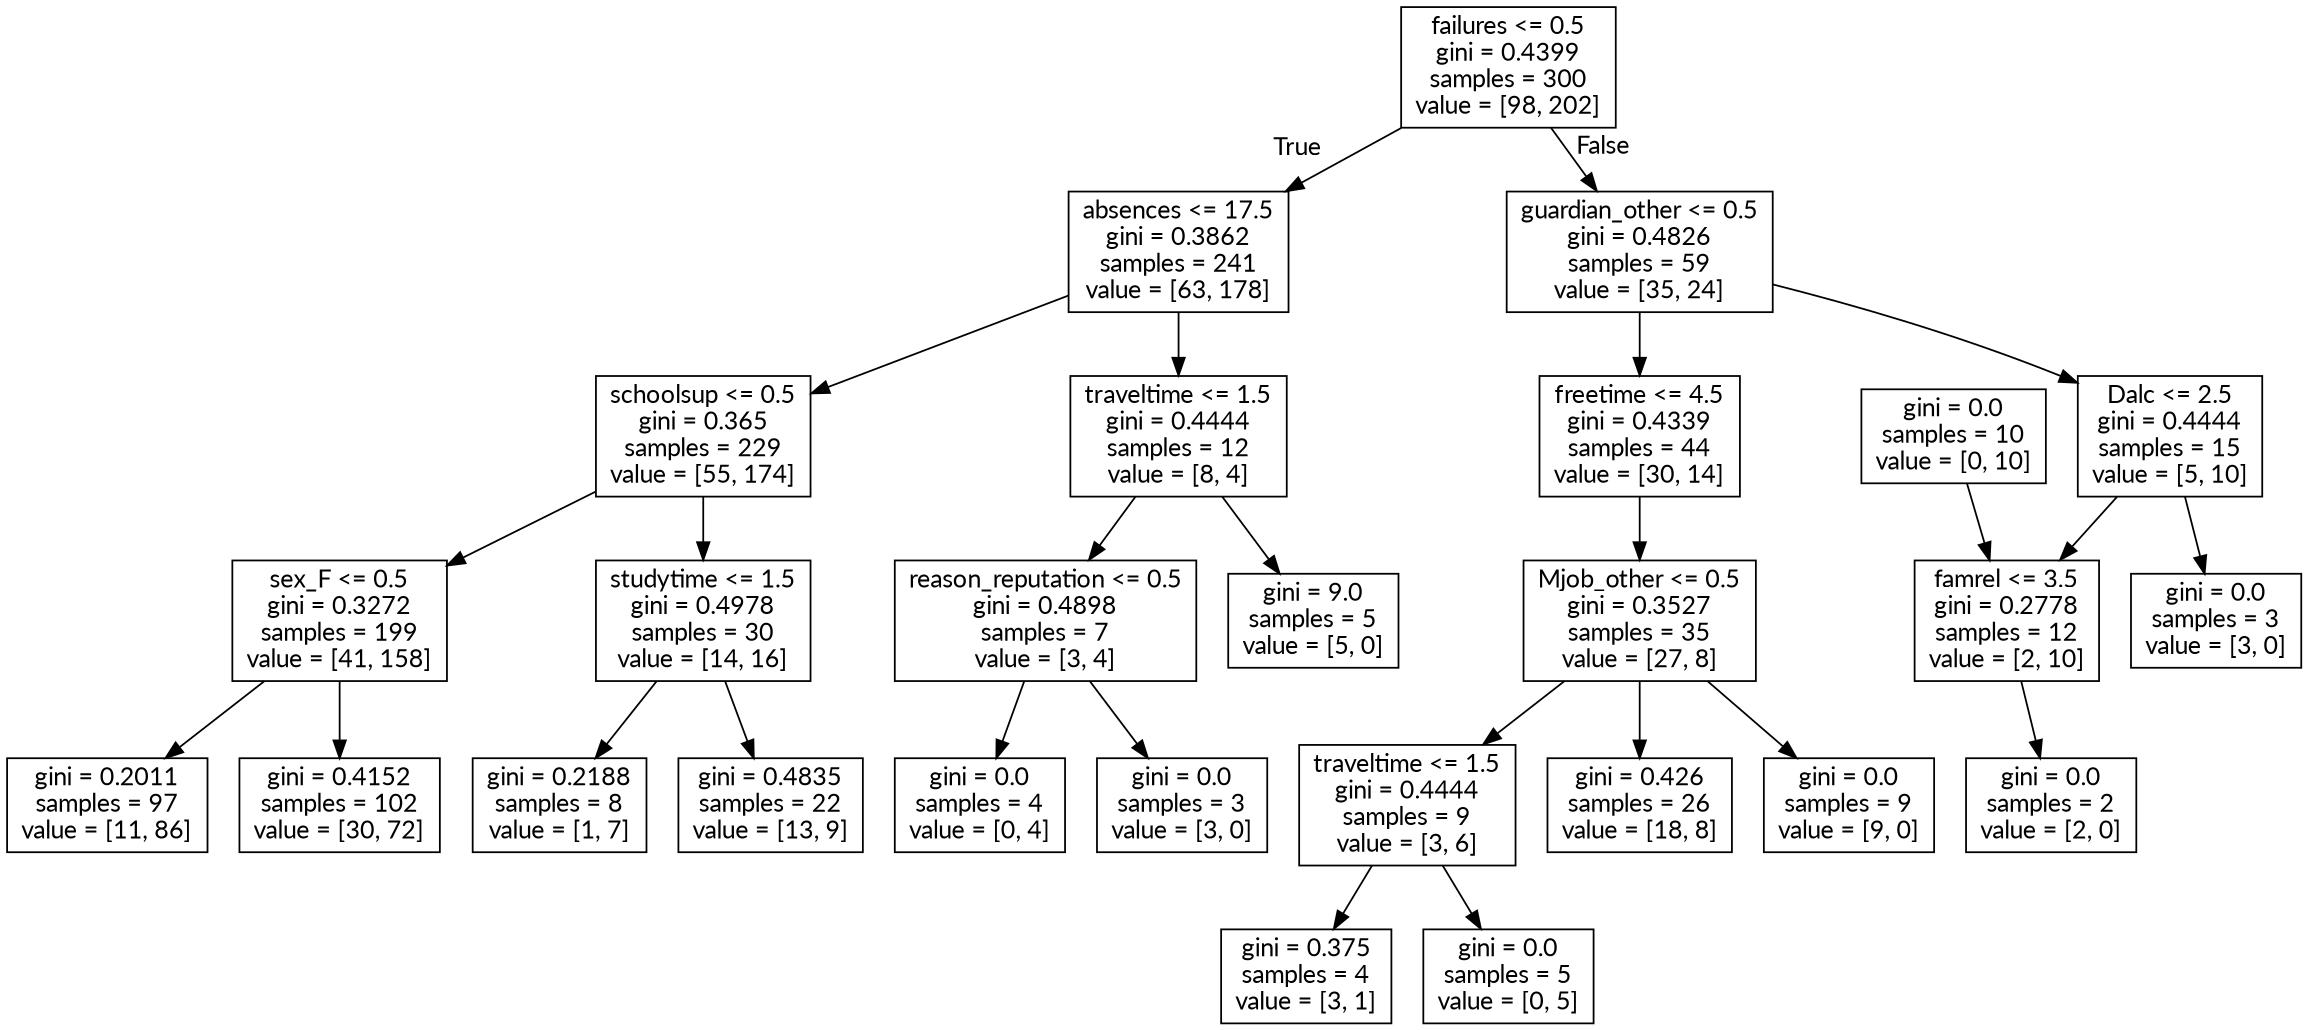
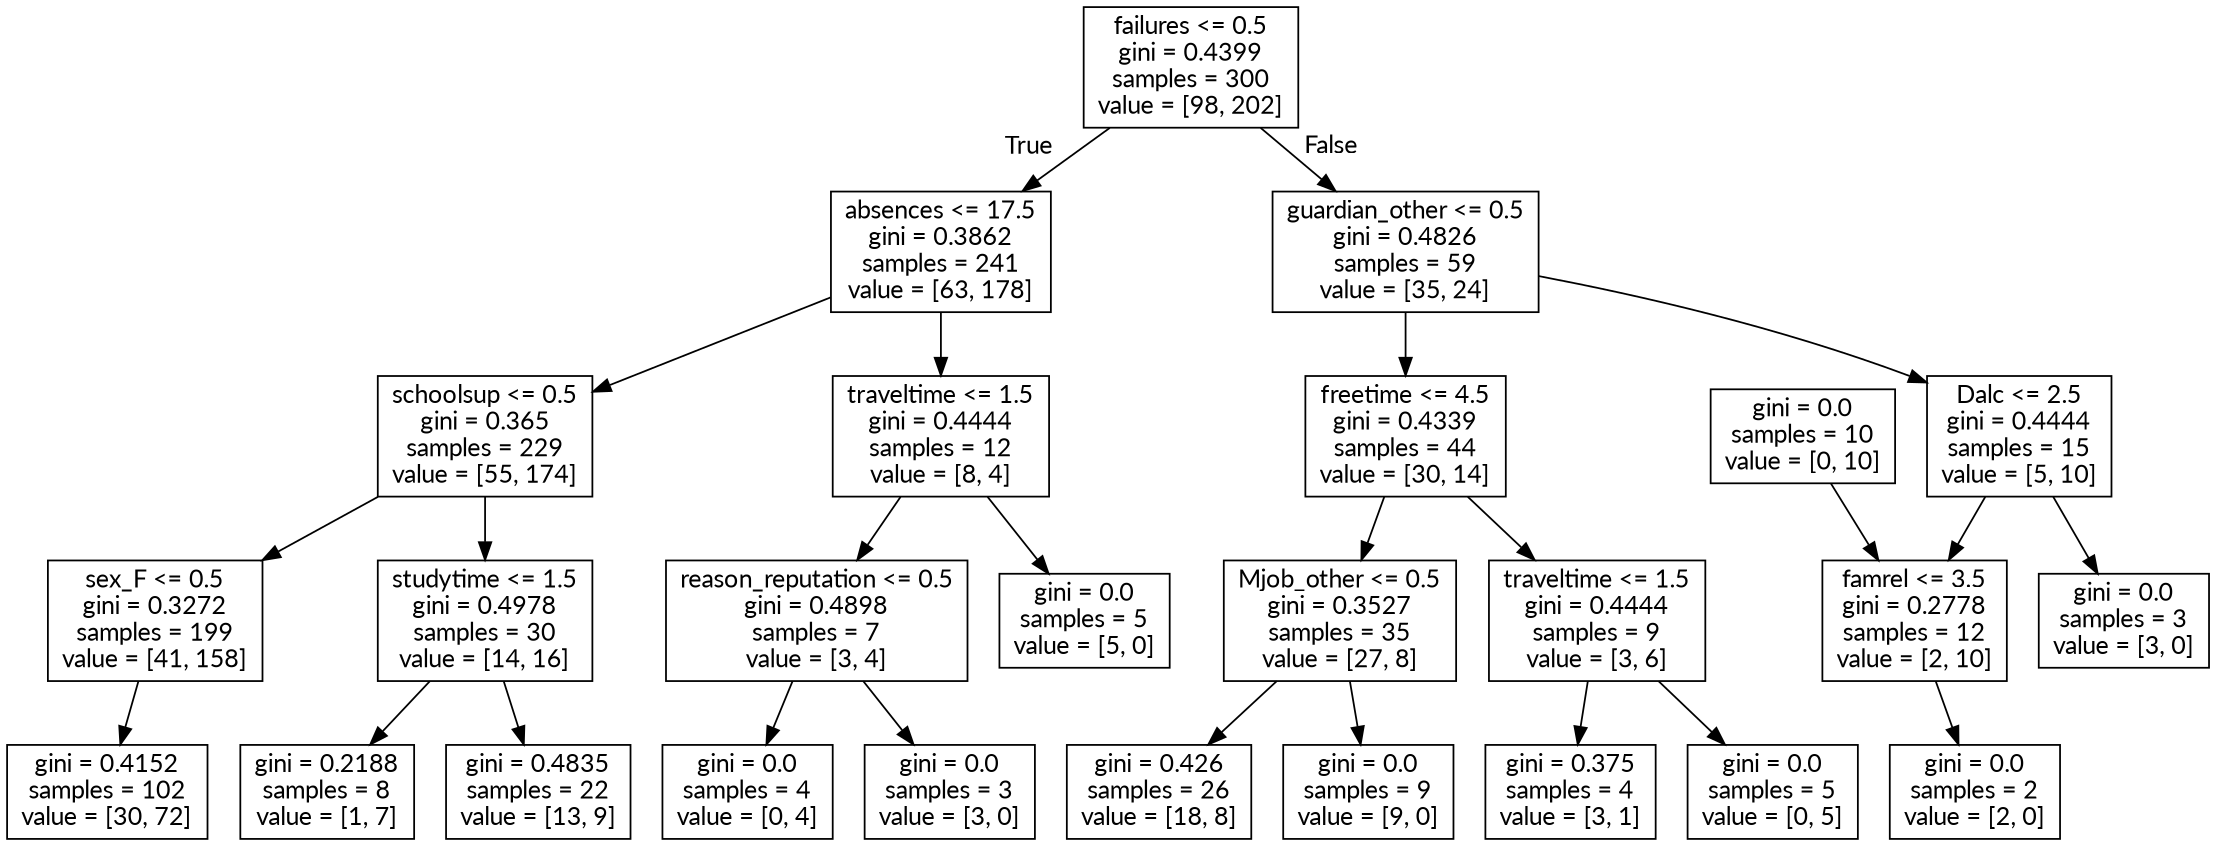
(1313, 621) -> (1085, 621)
(1531, 707) -> (1495, 522)
(107, 805) -> none
